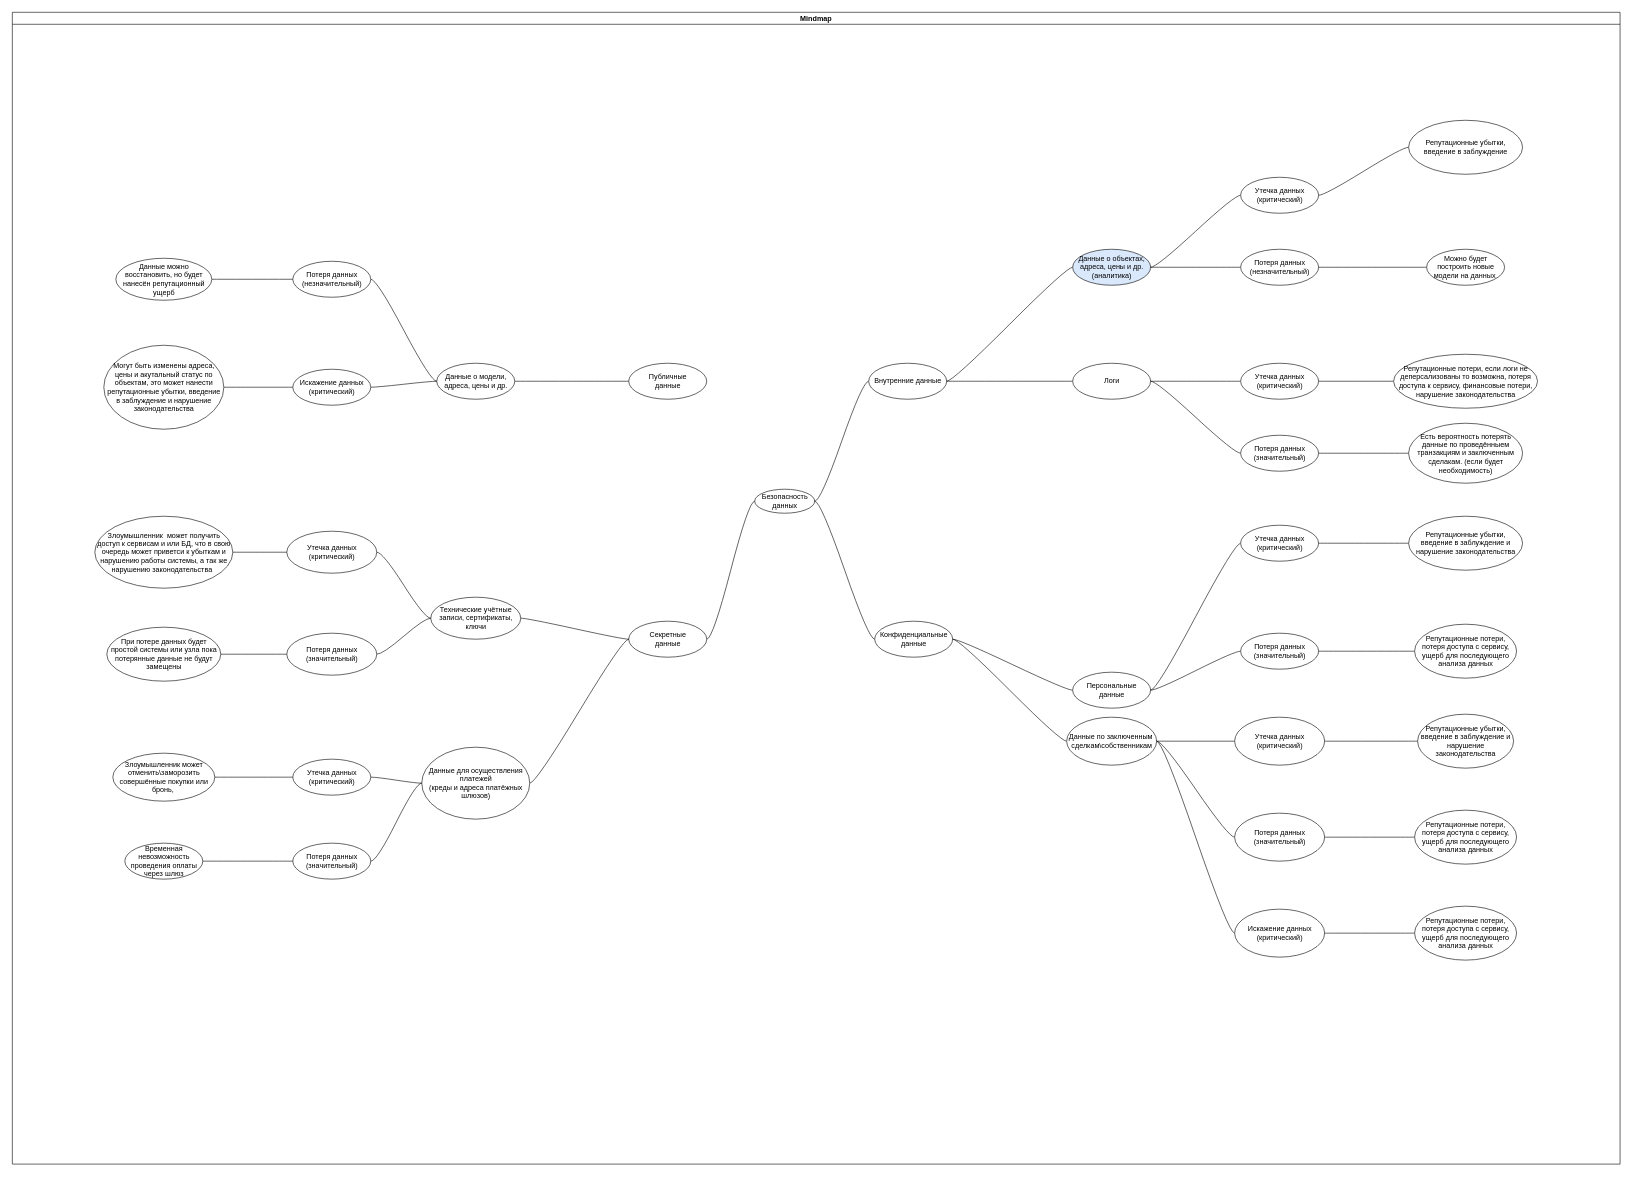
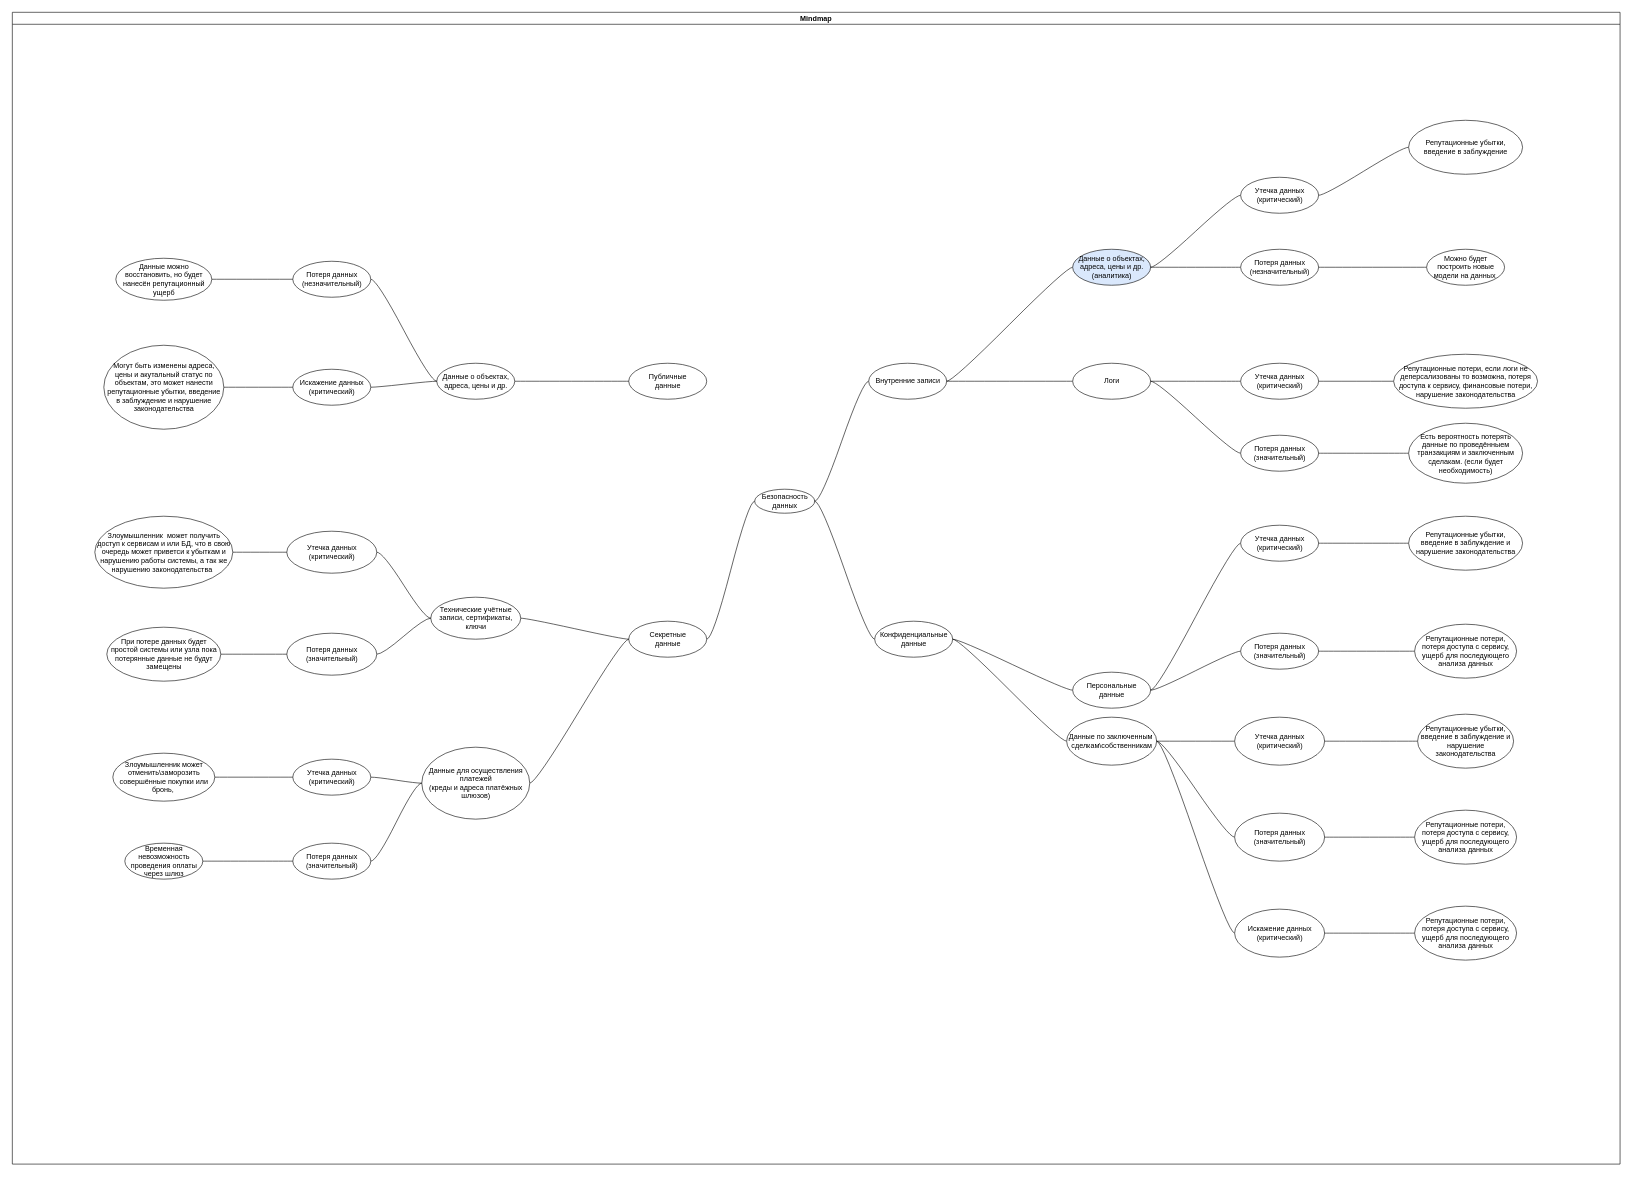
(476, 381) -> (476, 381)
(908, 381) -> (908, 381)
